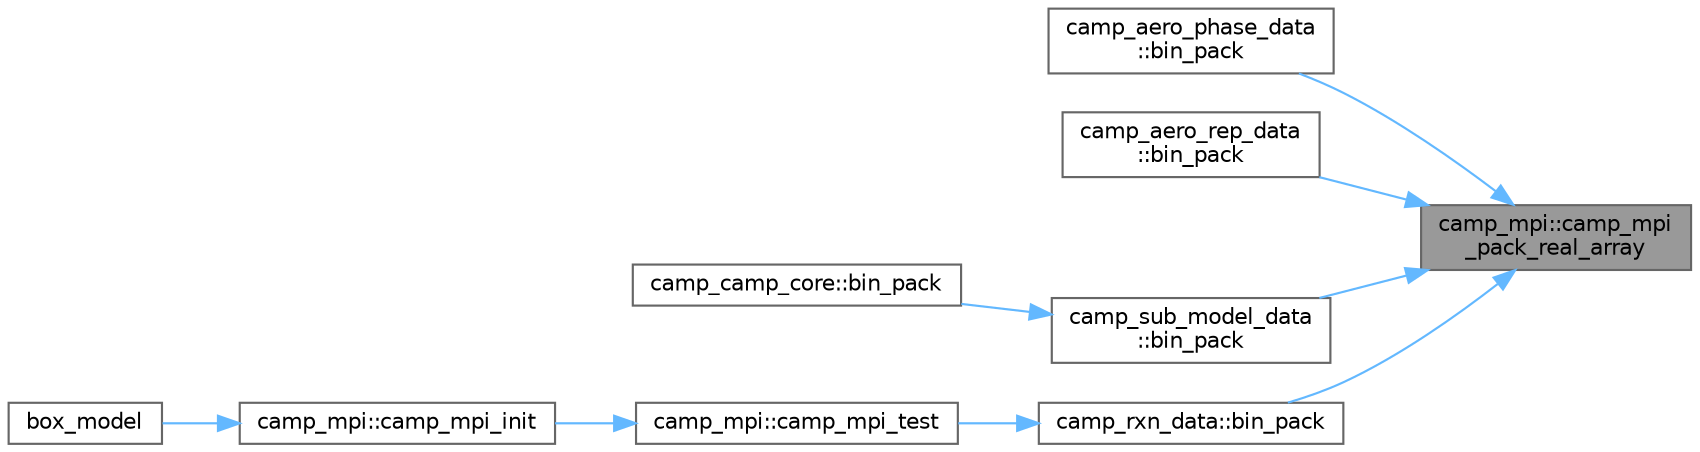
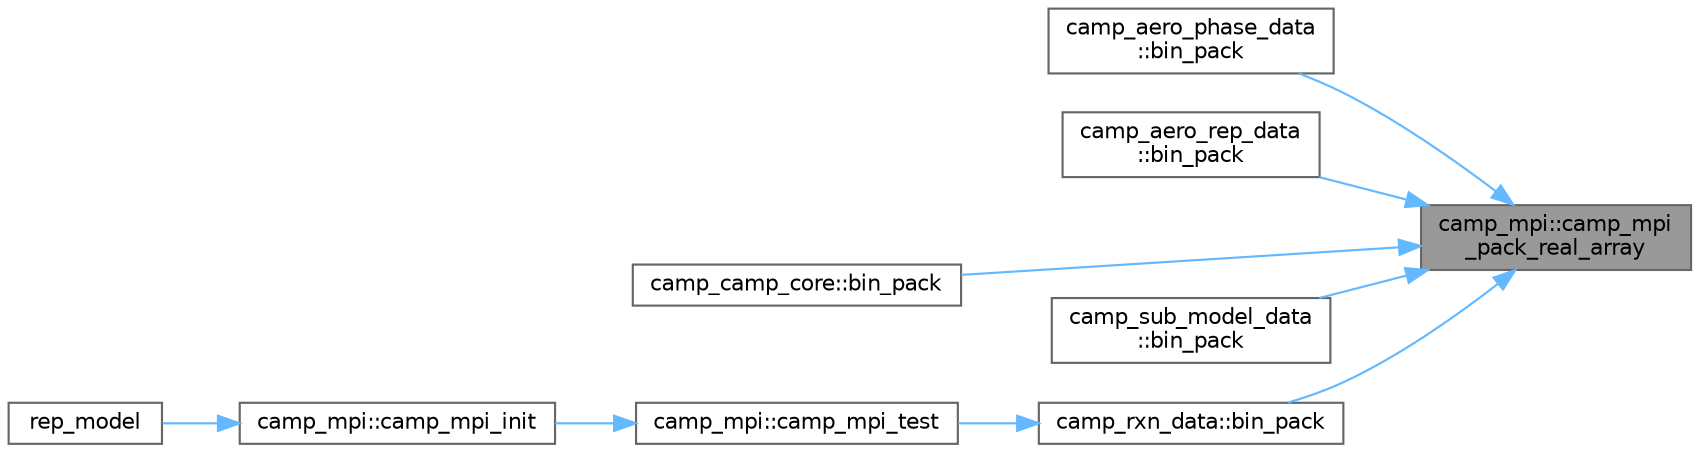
(996, 308) -> (1180, 261)
(85, 423) -> (85, 423)
